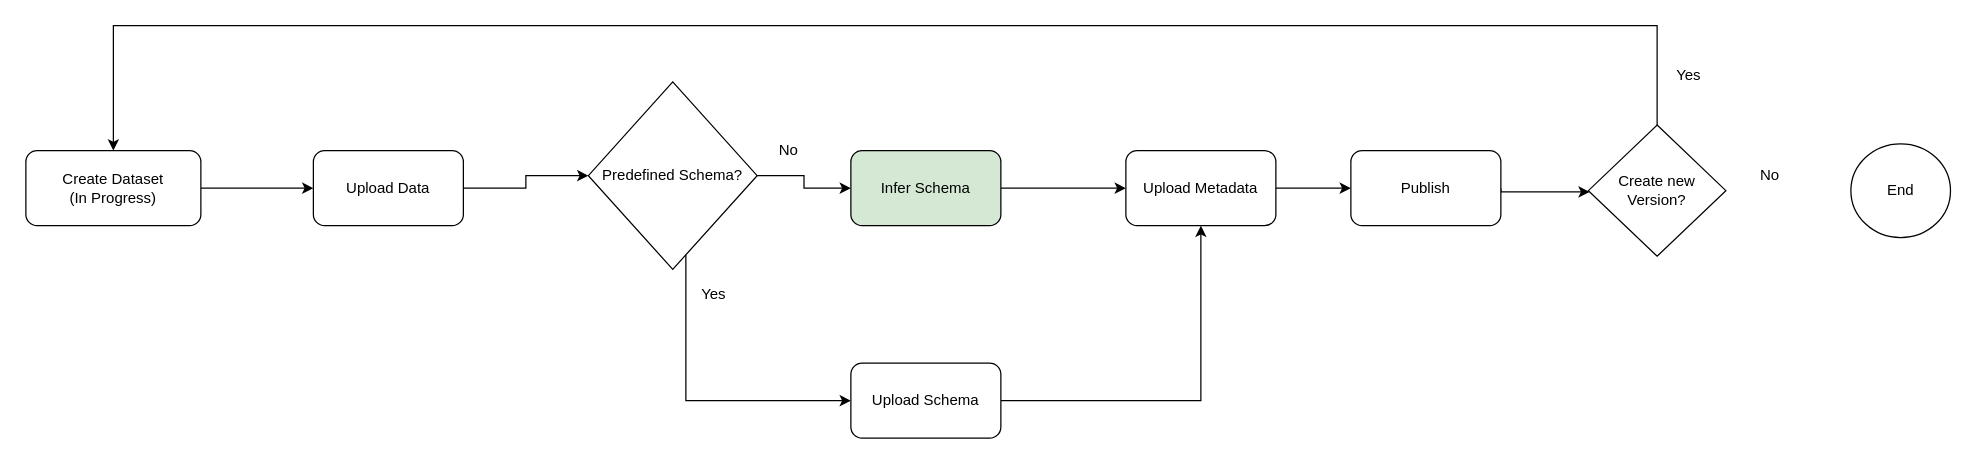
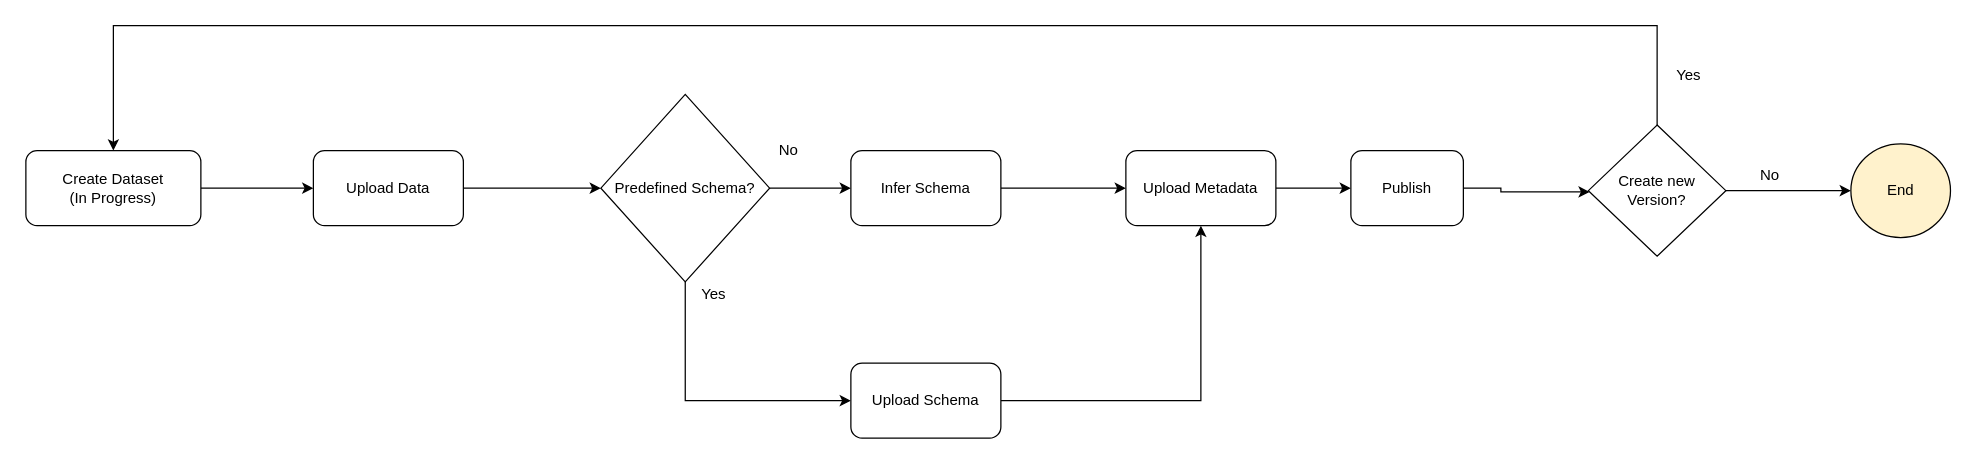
(673, 176) -> (685, 188)
(926, 188) -> (926, 188)
(1426, 188) -> (1407, 188)
none -> (1784, 191)
(1900, 191) -> (1900, 191)
